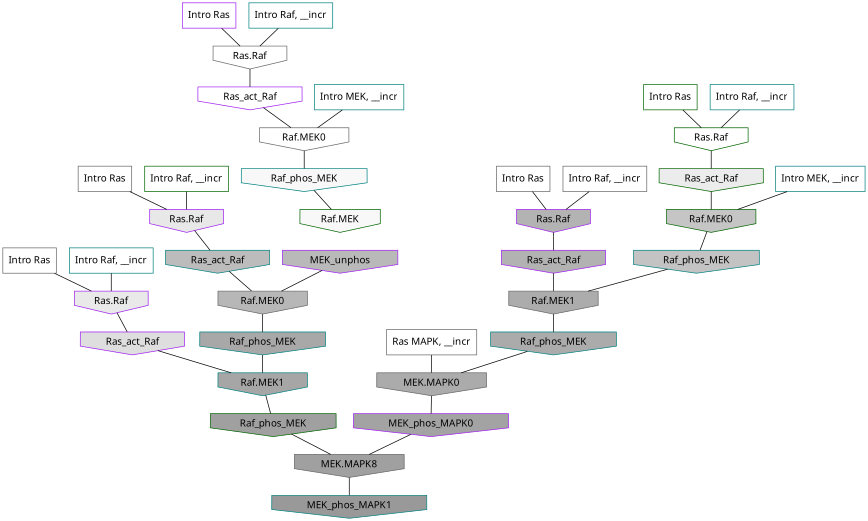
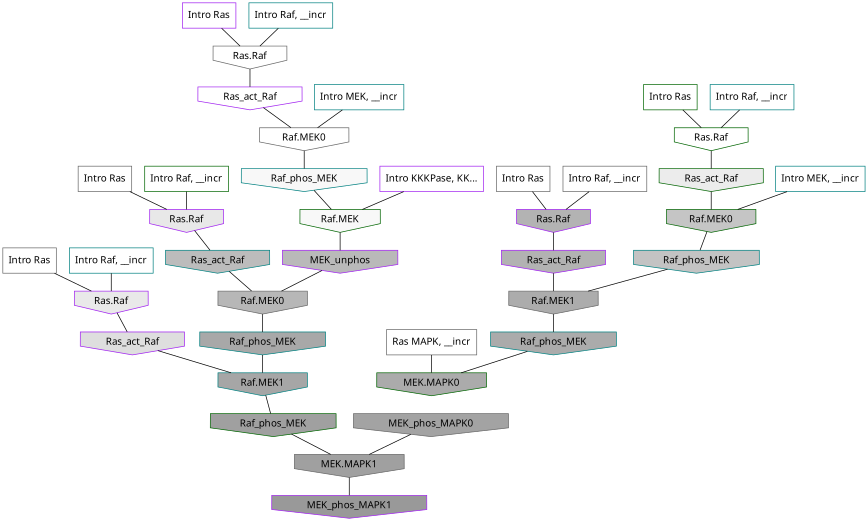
none -> (432, 179)
none -> (340, 241)
(432, 383) -> (432, 383)
(431, 405) -> none
(431, 424) -> (431, 424)
(349, 465) -> (349, 465)
(349, 506) -> (349, 506)
